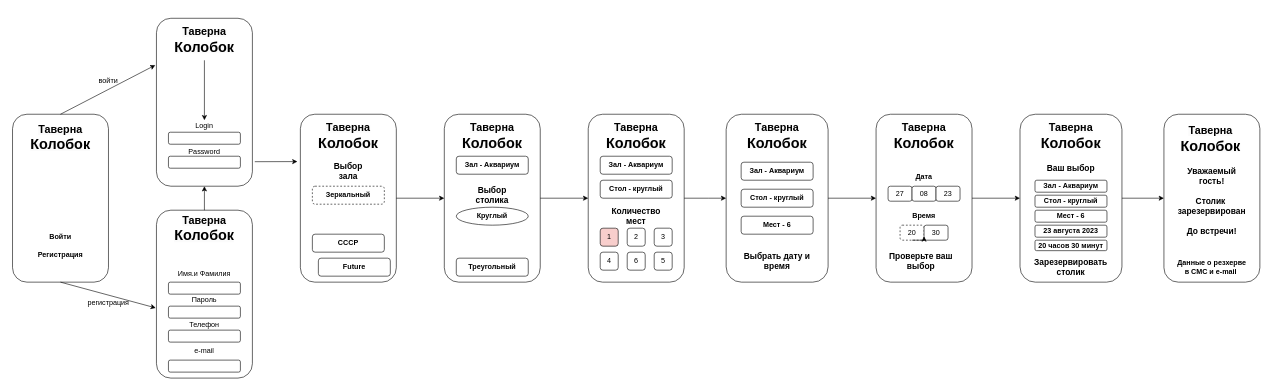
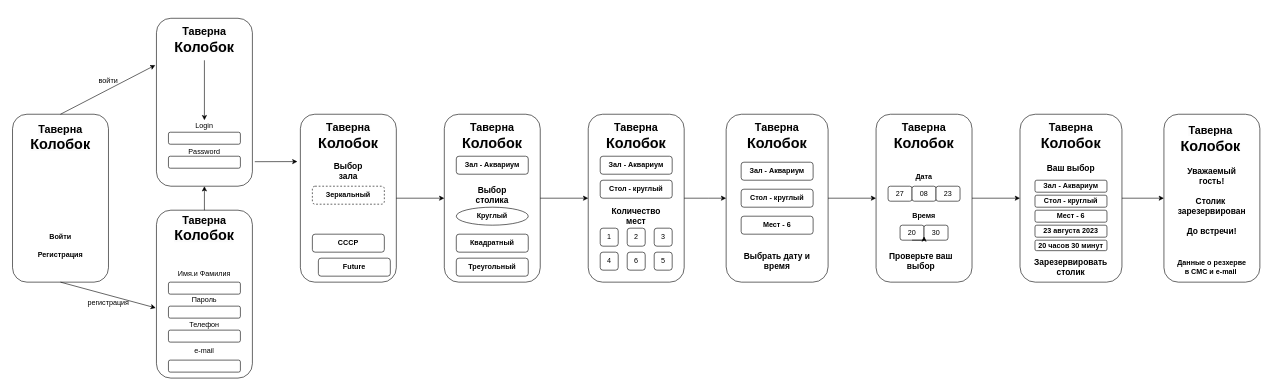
(912, 233) -> (912, 233)
(609, 237) -> (609, 237)
none -> (492, 243)
